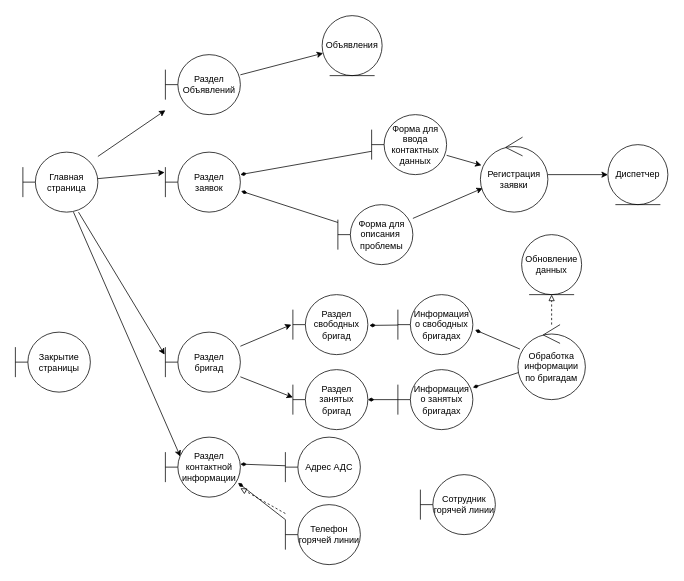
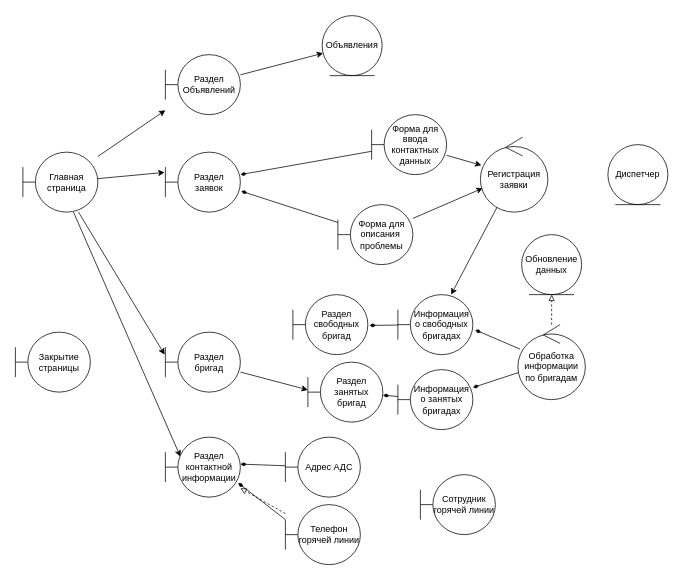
(575, 174) -> (475, 248)
(264, 336) -> none
(330, 399) -> (345, 392)
